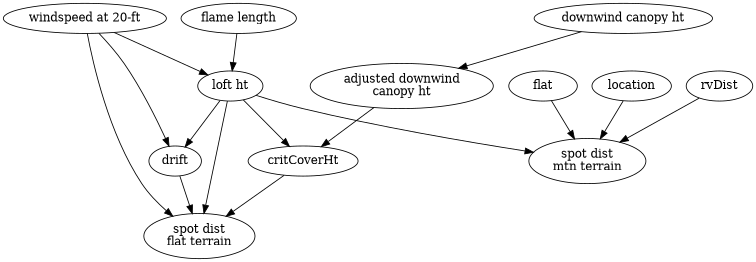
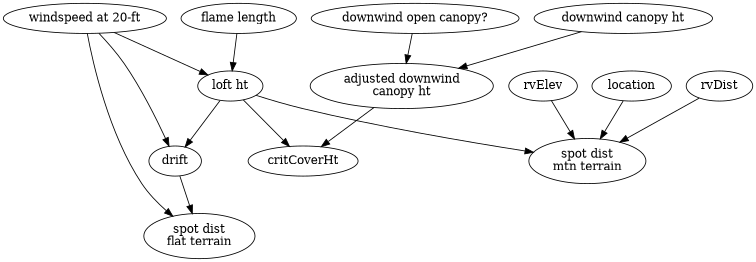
none -> (415, 18)
(543, 86) -> (543, 86)
(217, 153) -> none
(259, 193) -> none
